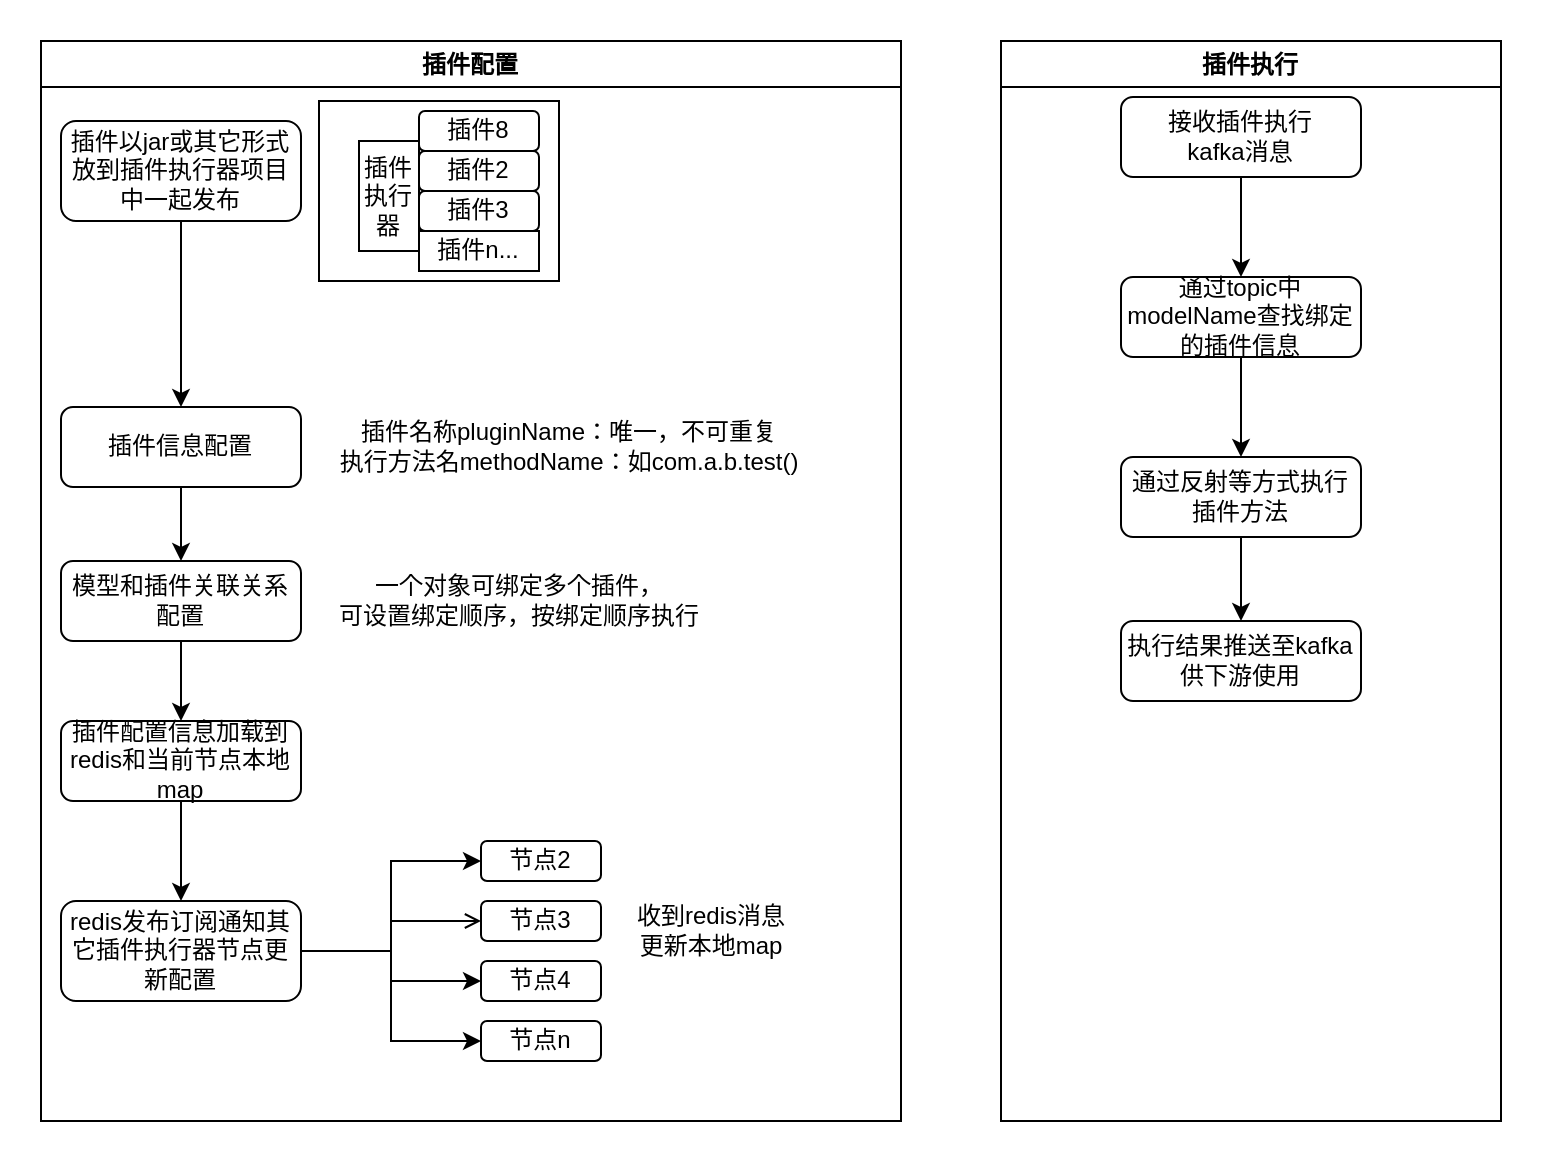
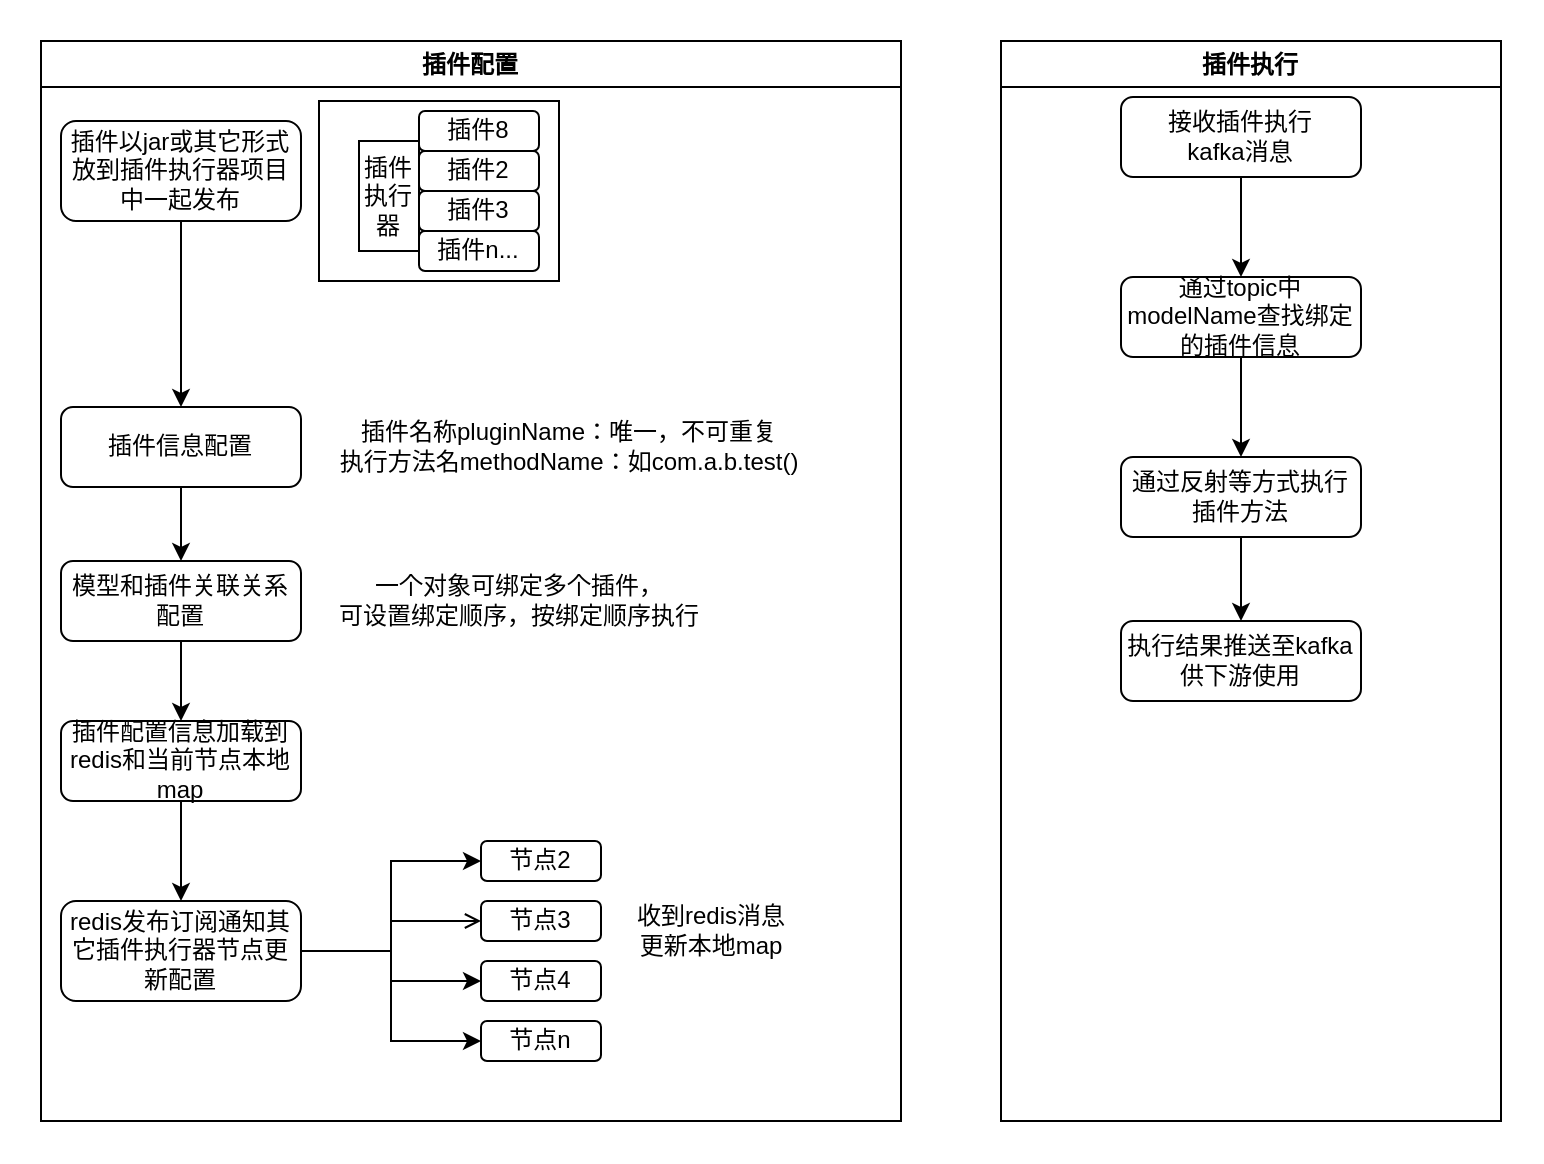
(479, 251) -> (479, 251)
